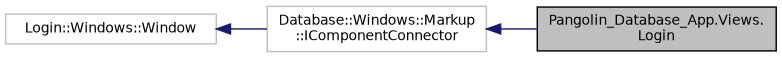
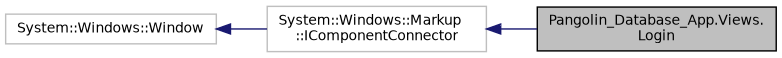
(111, 29) -> (111, 29)
(377, 29) -> (377, 29)
